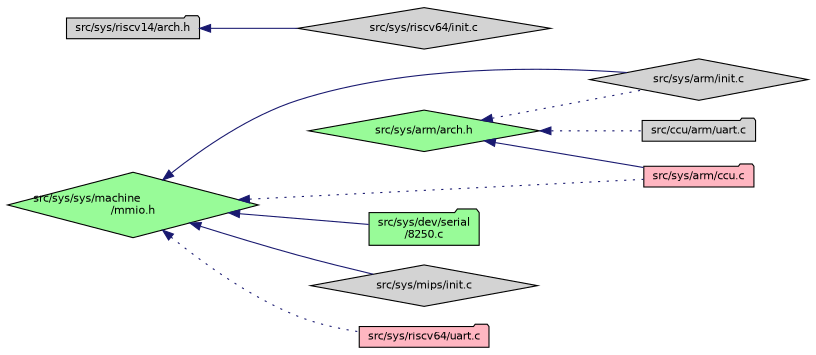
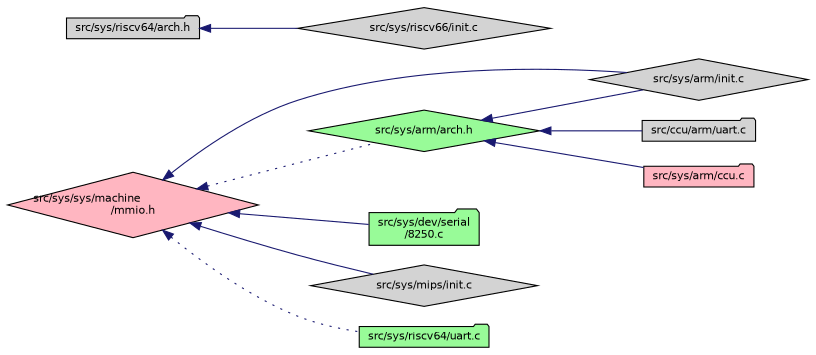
(133, 28) -> (133, 28)
(424, 28) -> (424, 28)
(568, 104) -> (568, 104)
(597, 131) -> (597, 131)
(447, 189) -> (292, 165)
(133, 205) -> (133, 205)
(424, 337) -> (424, 337)
